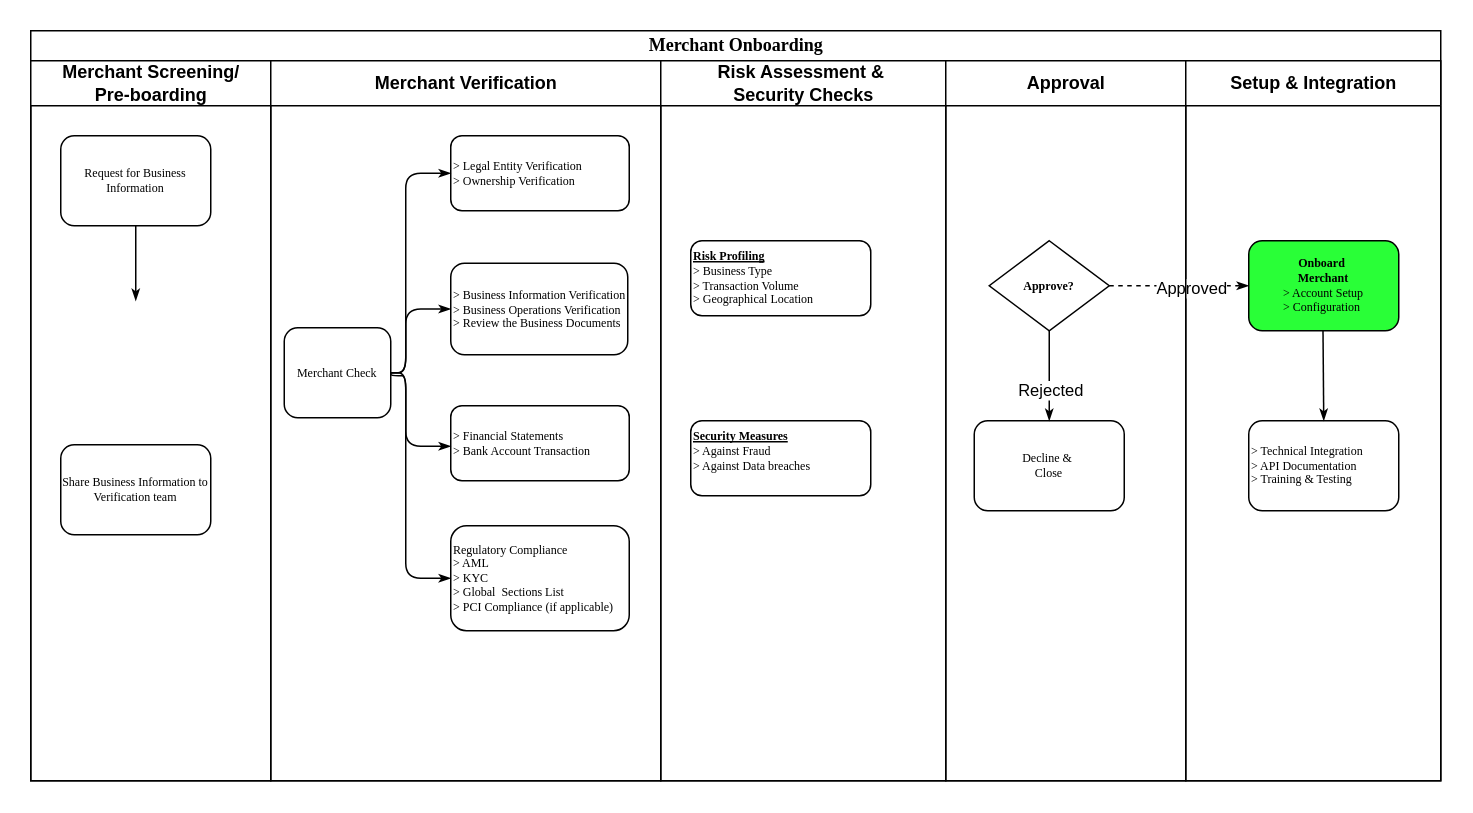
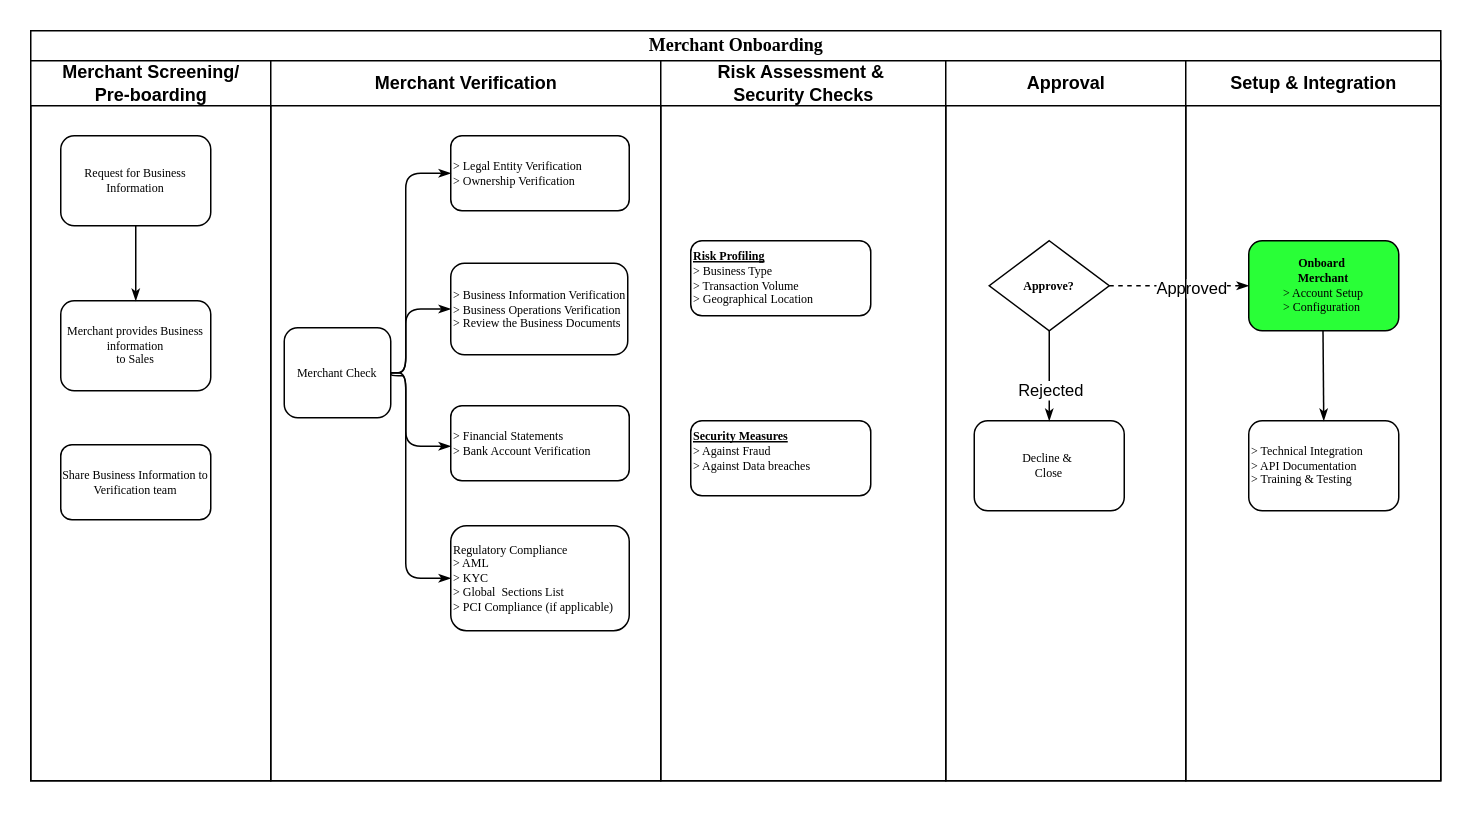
none -> (136, 346)
(535, 443) -> (535, 443)
(136, 490) -> (136, 482)
